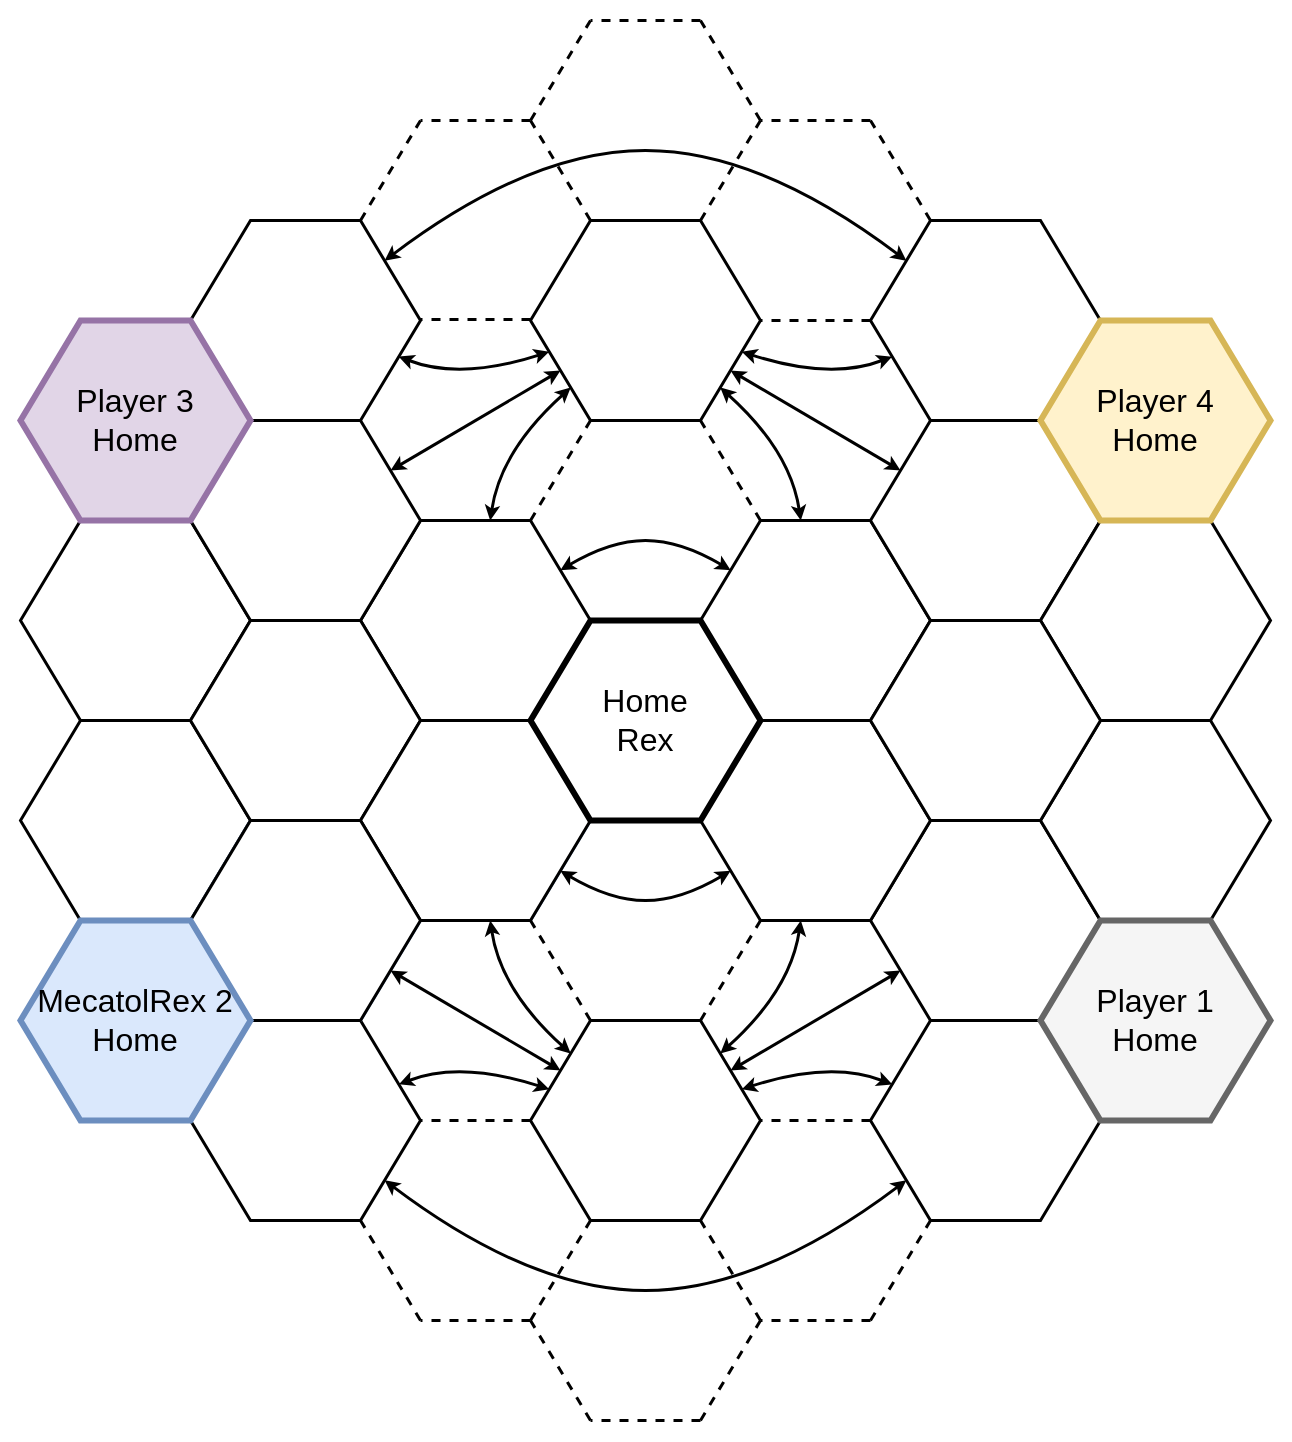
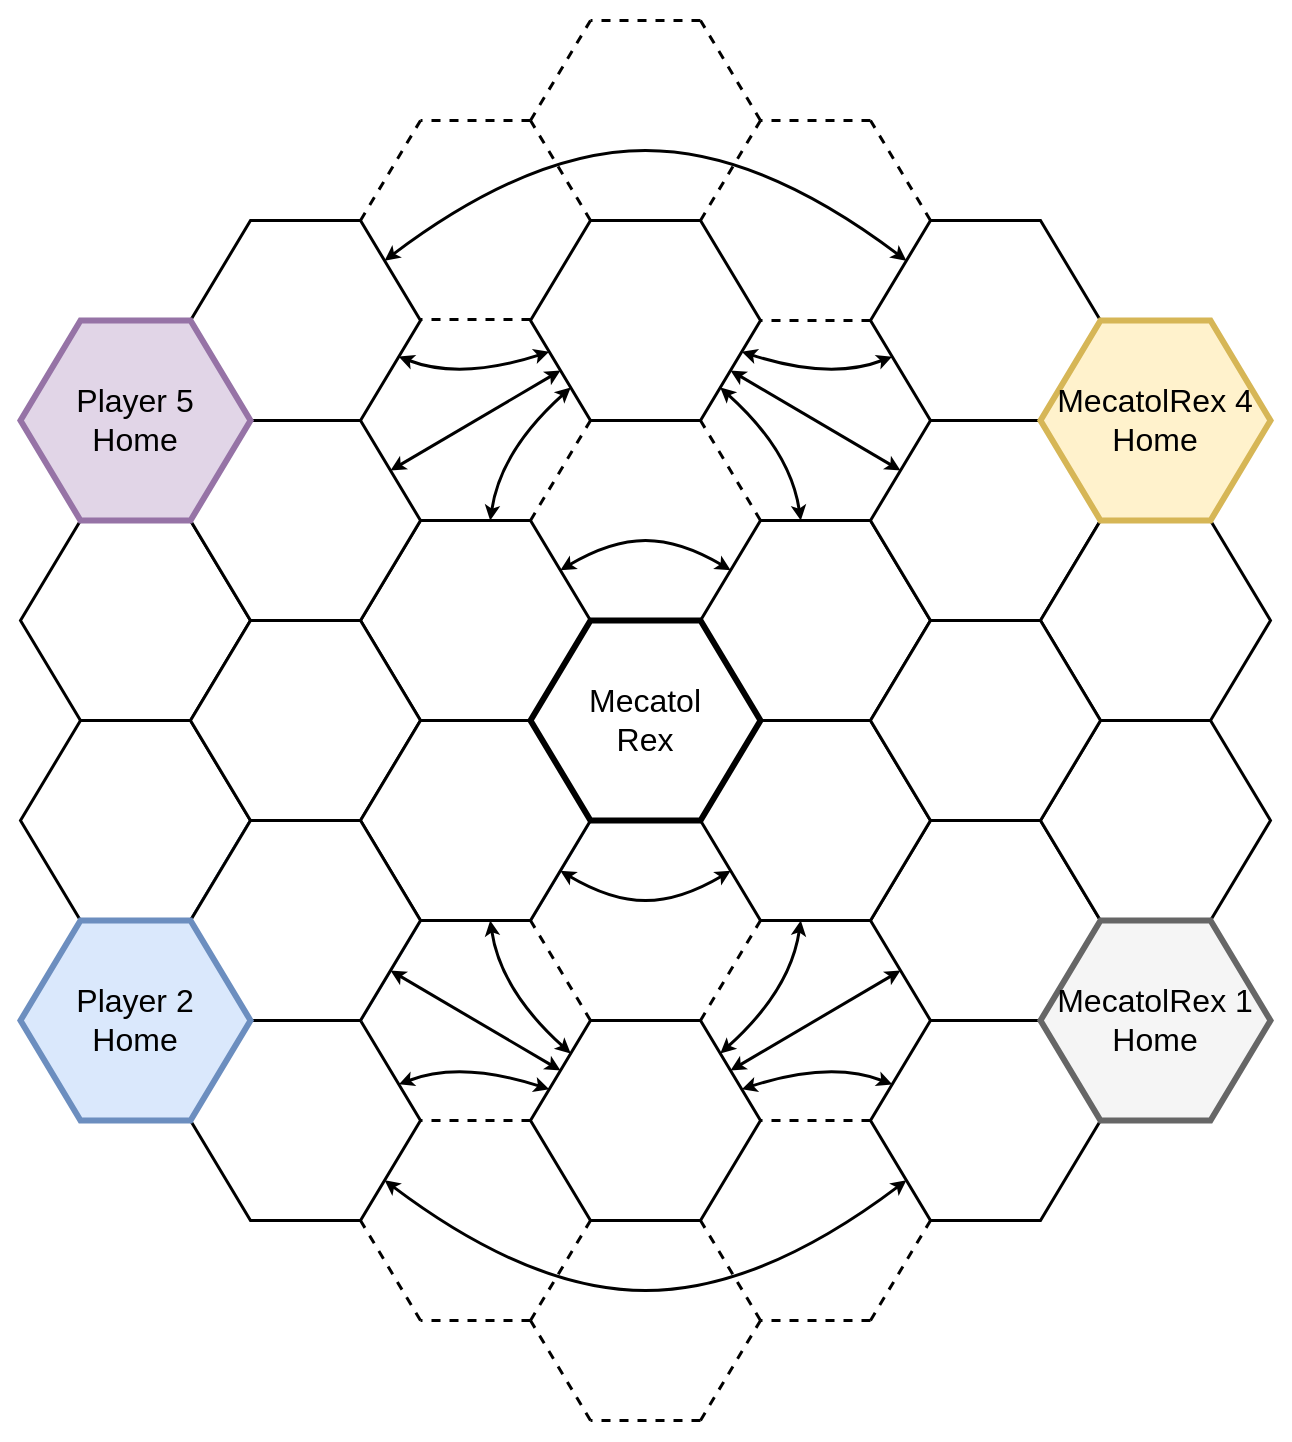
(136, 421) -> (136, 421)
(1156, 421) -> (1156, 421)
(646, 721) -> (646, 721)
(136, 1021) -> (136, 1021)
(1156, 1021) -> (1156, 1021)
